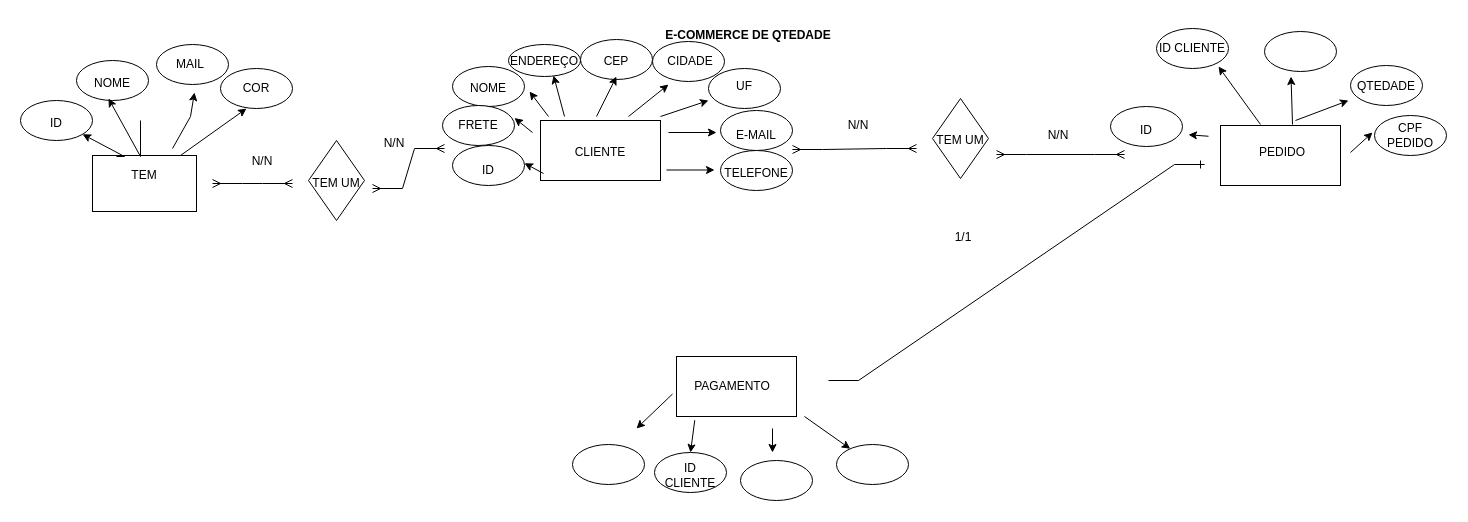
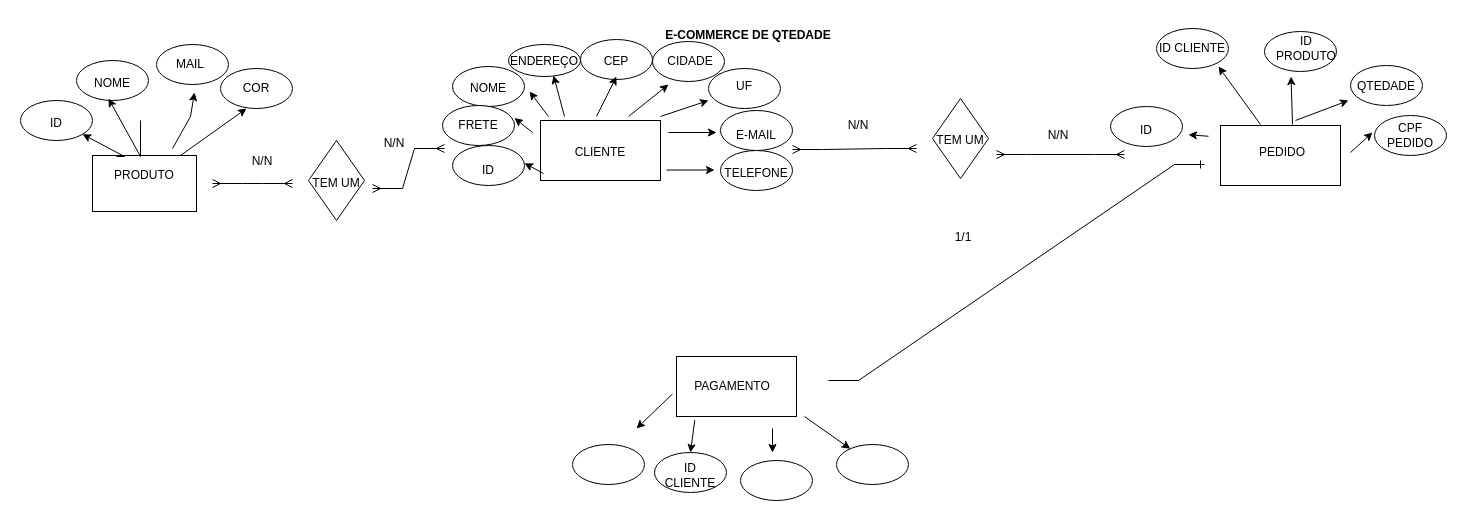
none -> (1307, 49)
(145, 176) -> (145, 176)
